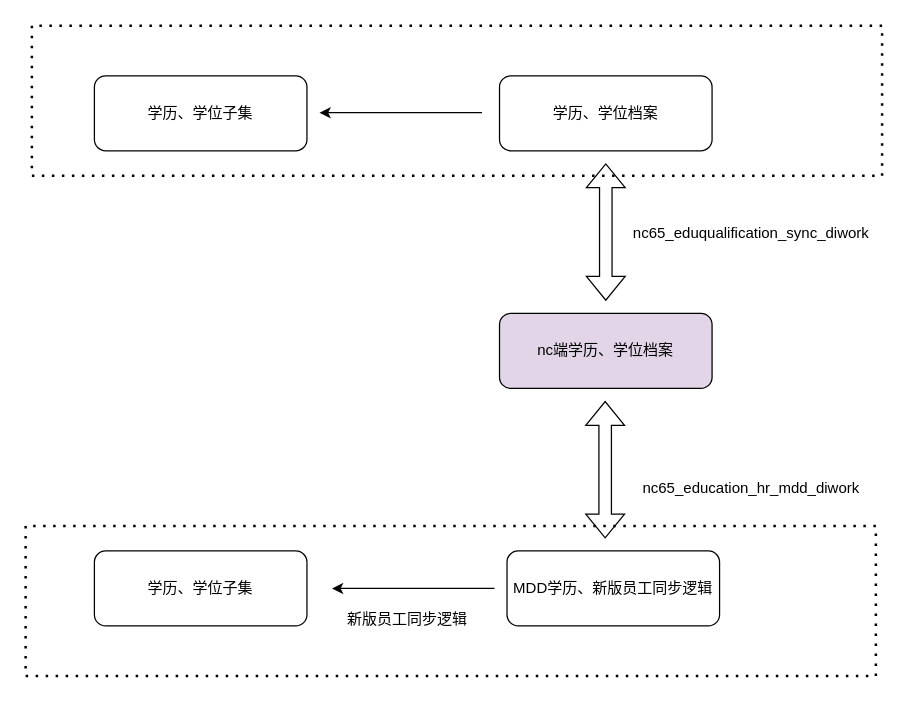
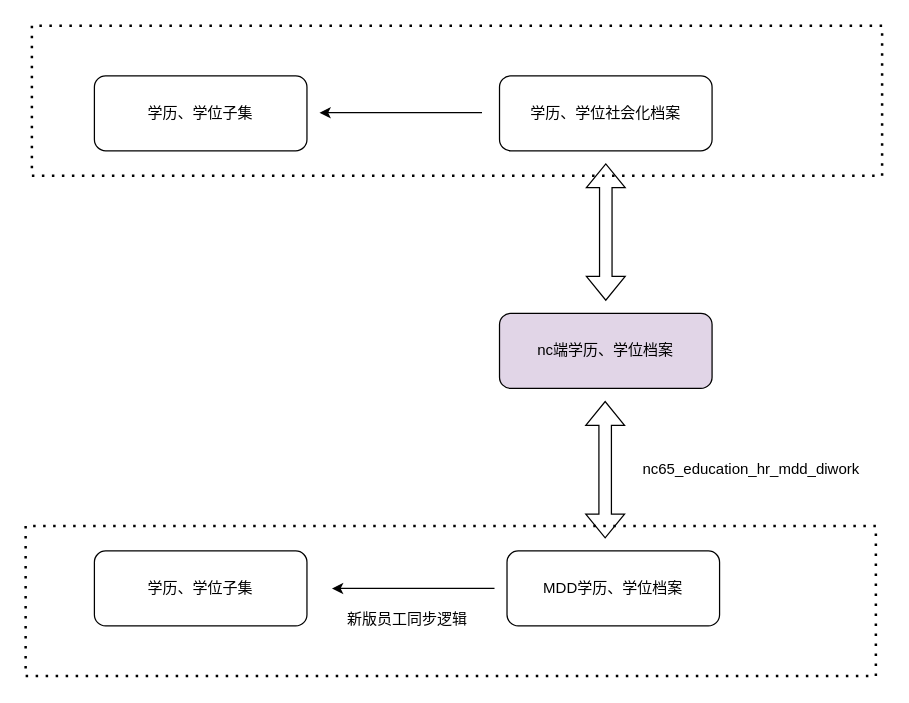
(606, 113) -> (606, 113)
(751, 233) -> none
(751, 488) -> (751, 469)
(613, 588) -> (613, 588)
